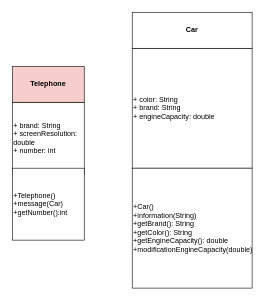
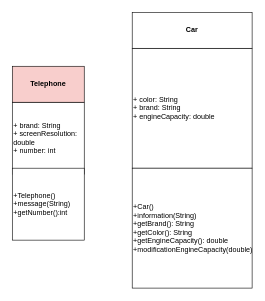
(44, 204) -> (45, 204)
